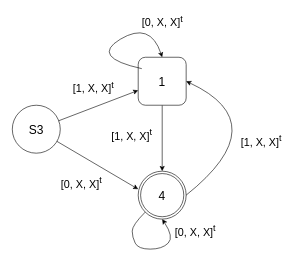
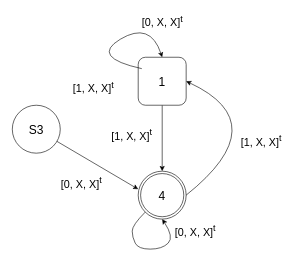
(96, 107) -> none
